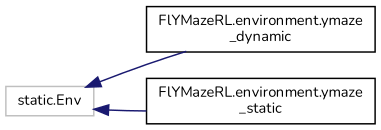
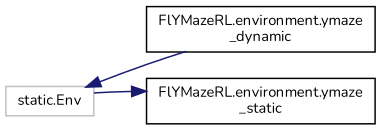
(128, 111) -> (113, 92)
